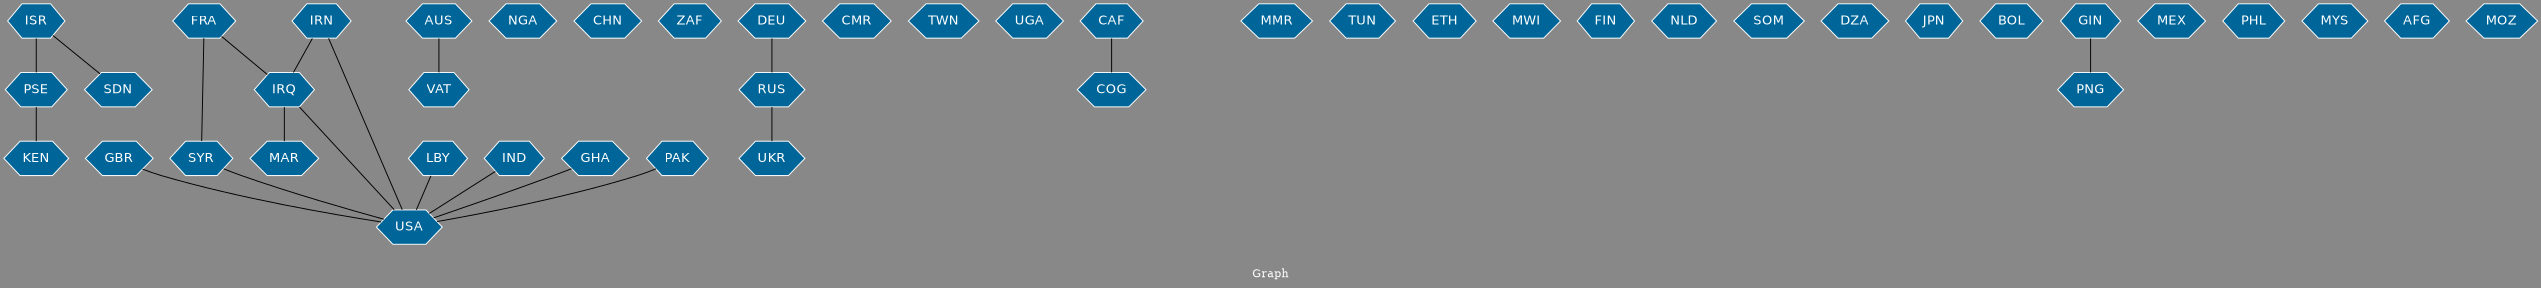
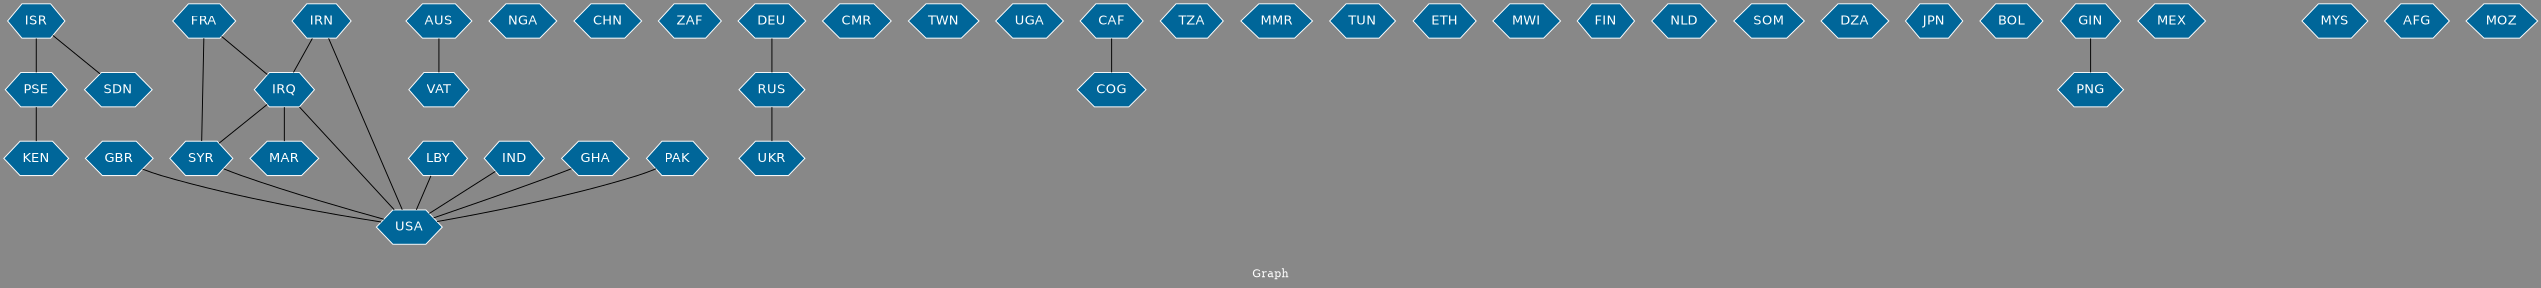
none -> (1192, 21)
(2254, 21) -> none
none -> (243, 124)
